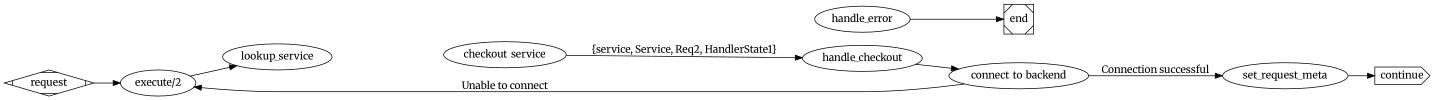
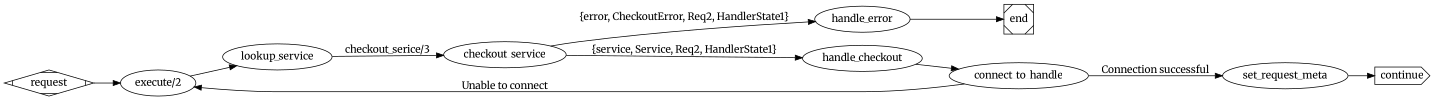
none -> (679, 31)
none -> (384, 56)
(1019, 76) -> (1019, 76)
